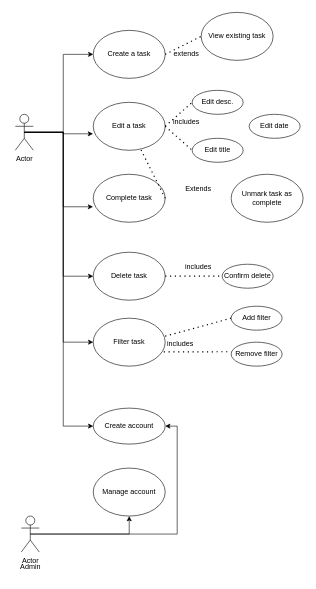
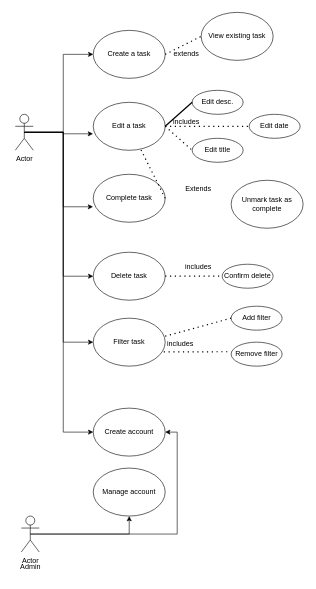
(180, 114) -> (180, 114)
none -> (208, 126)
(267, 198) -> (267, 204)
(129, 426) -> (129, 432)
